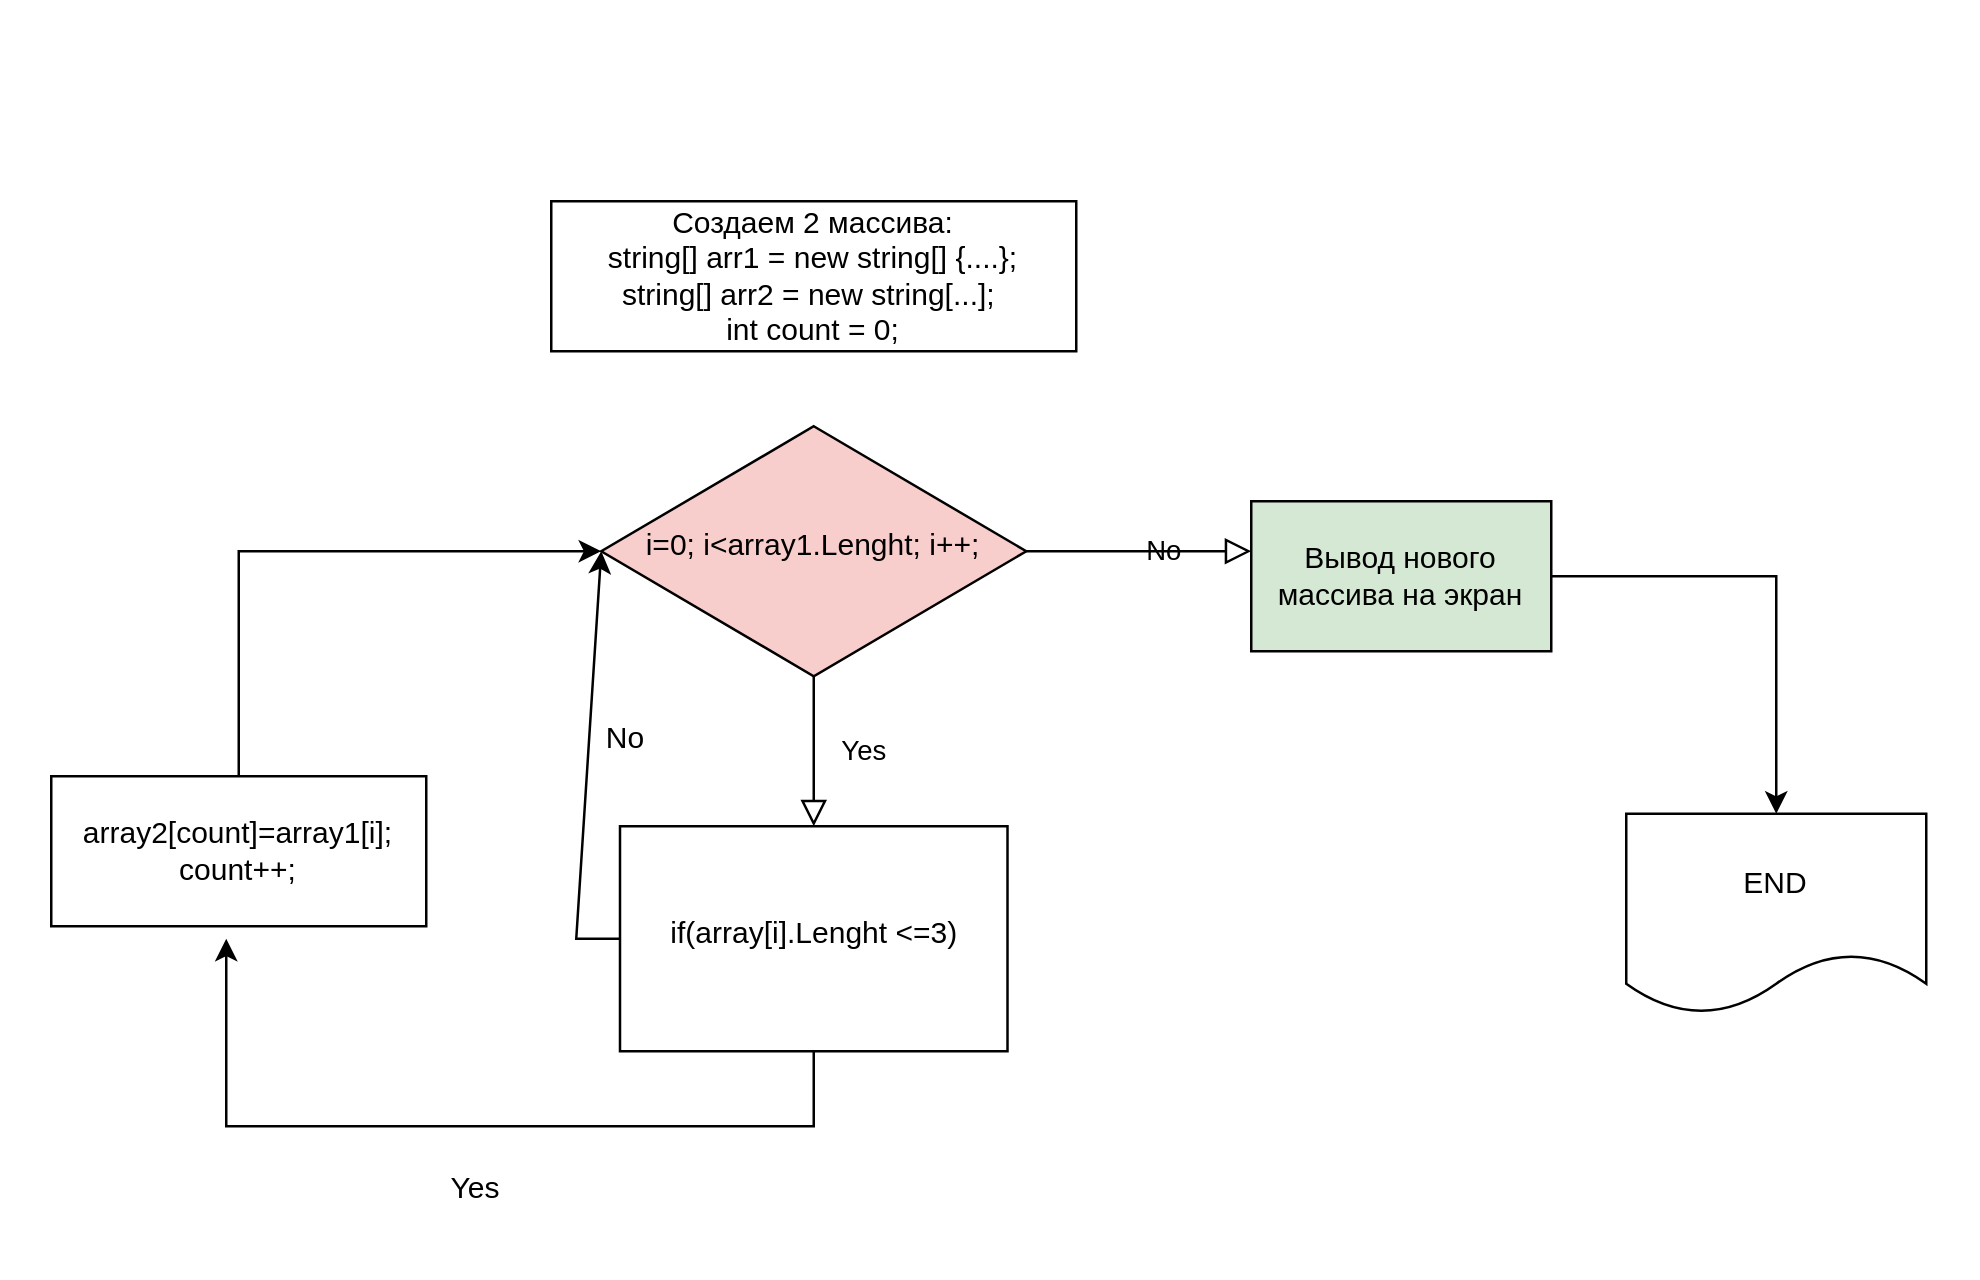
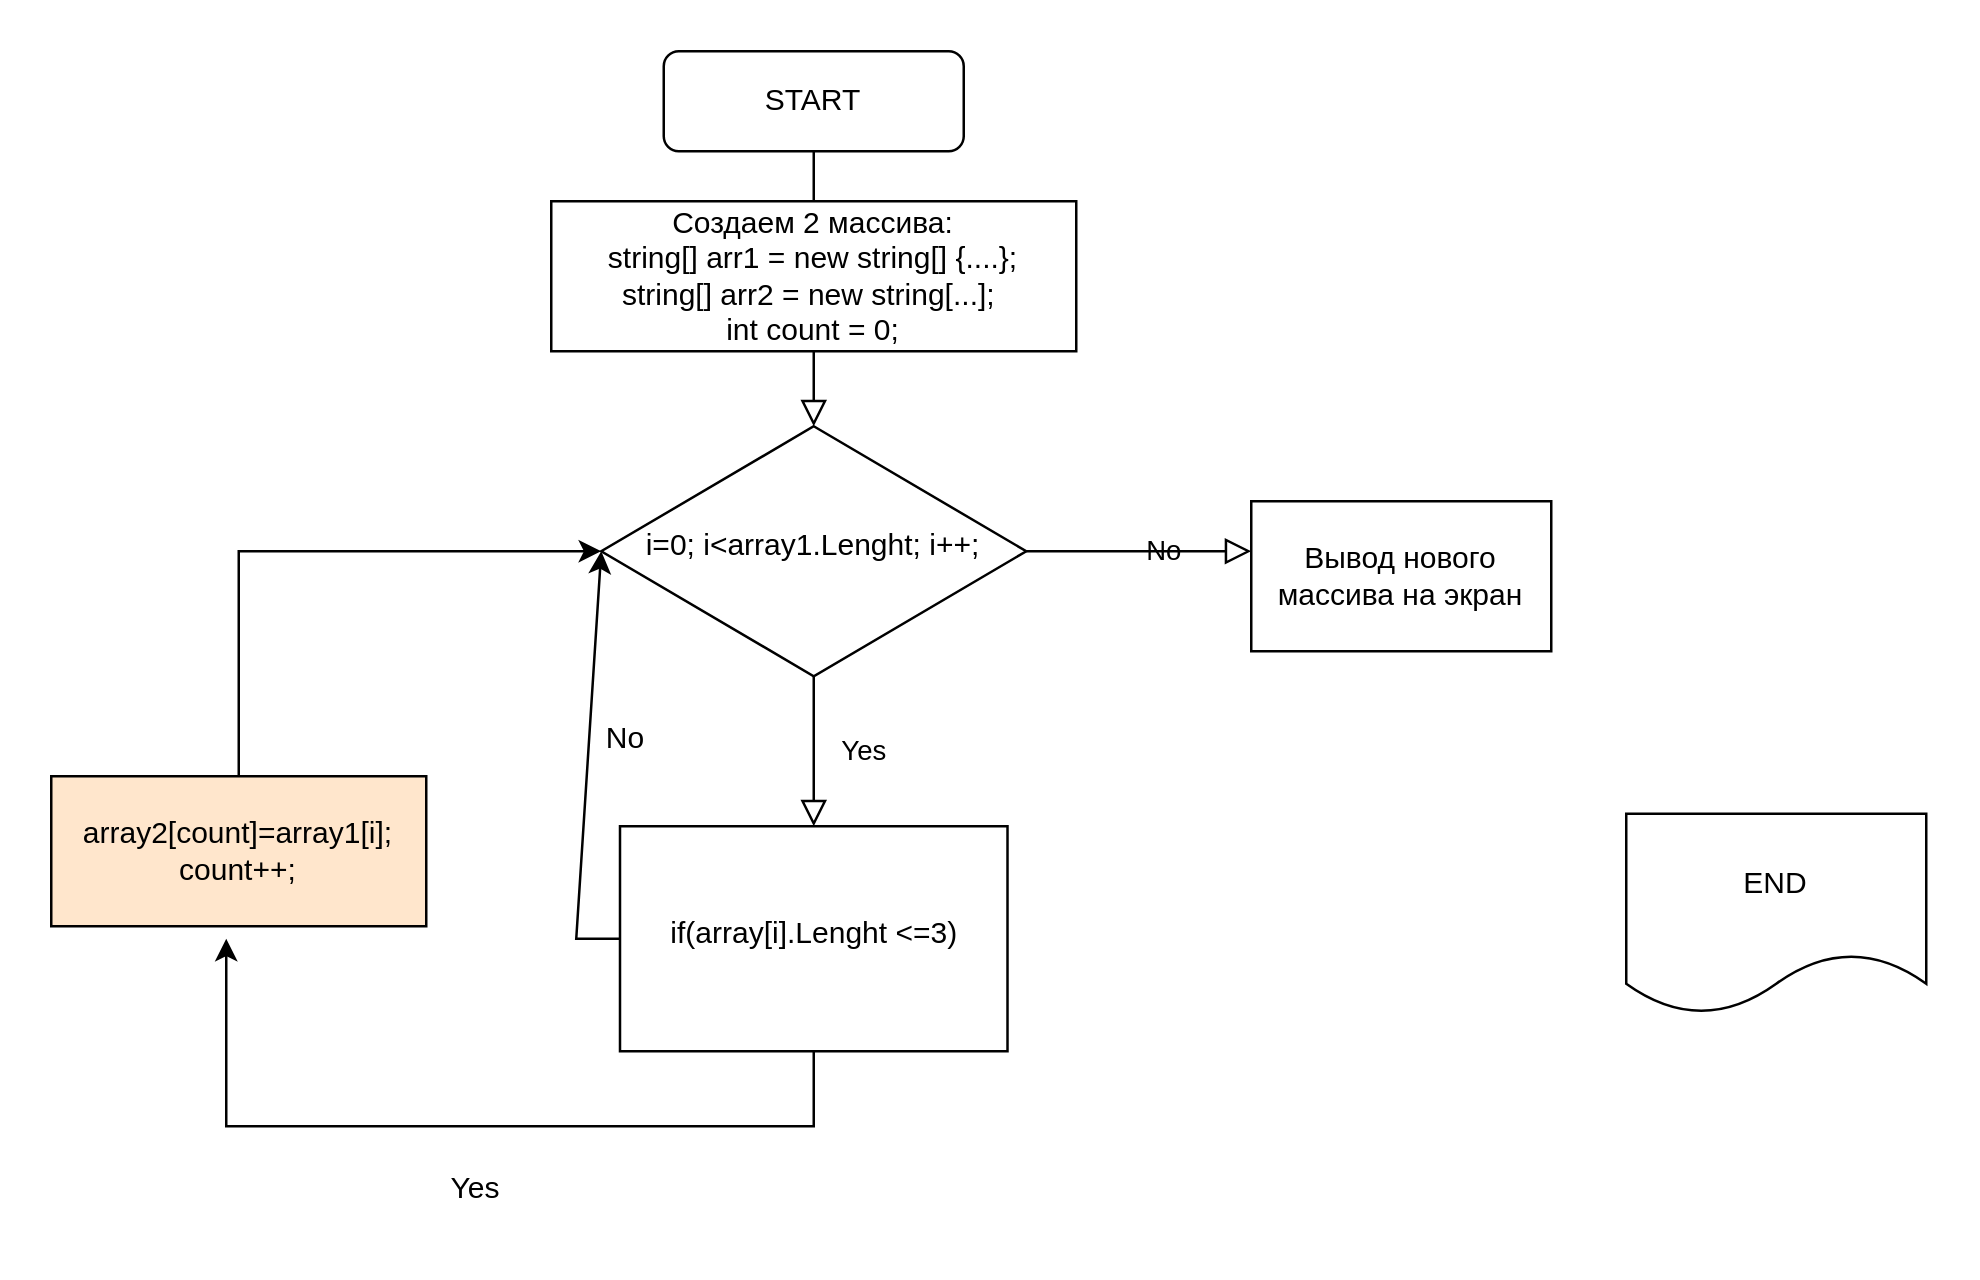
none -> (814, 101)
none -> (814, 176)
(814, 551) -> (814, 551)
(1401, 576) -> (1401, 576)
(1774, 576) -> none
(239, 851) -> (239, 851)
